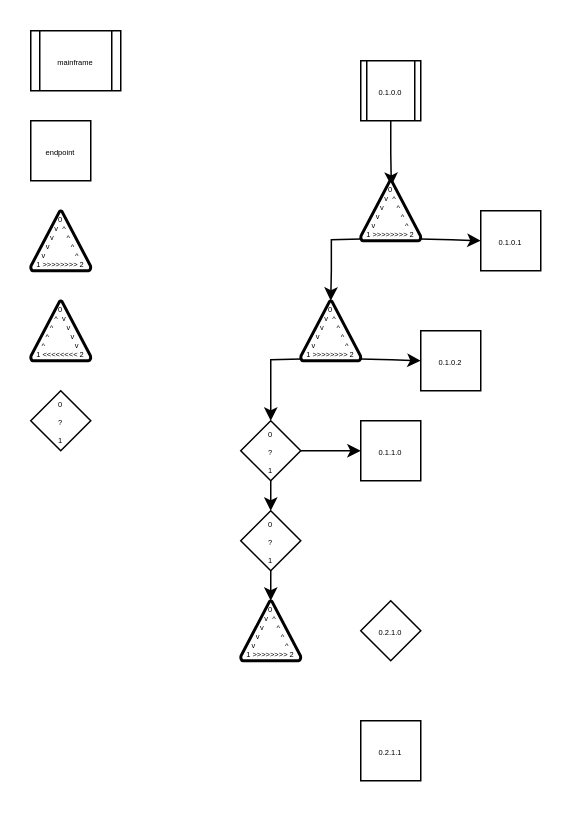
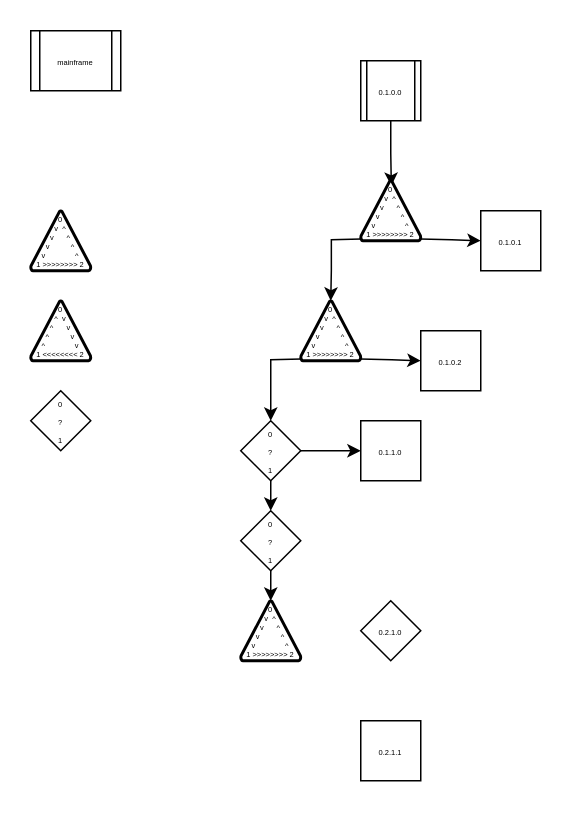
(61, 151) -> none
